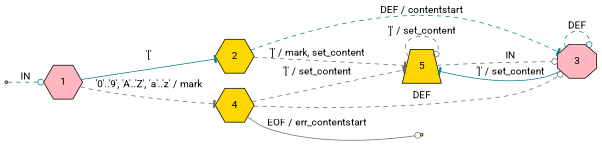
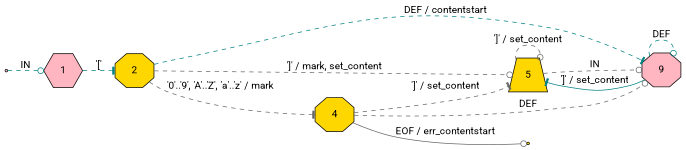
(235, 56) -> (135, 71)
(328, 61) -> (330, 73)
(577, 61) -> (661, 70)
(147, 69) -> (97, 71)
(146, 97) -> (228, 107)
(235, 105) -> (335, 115)
